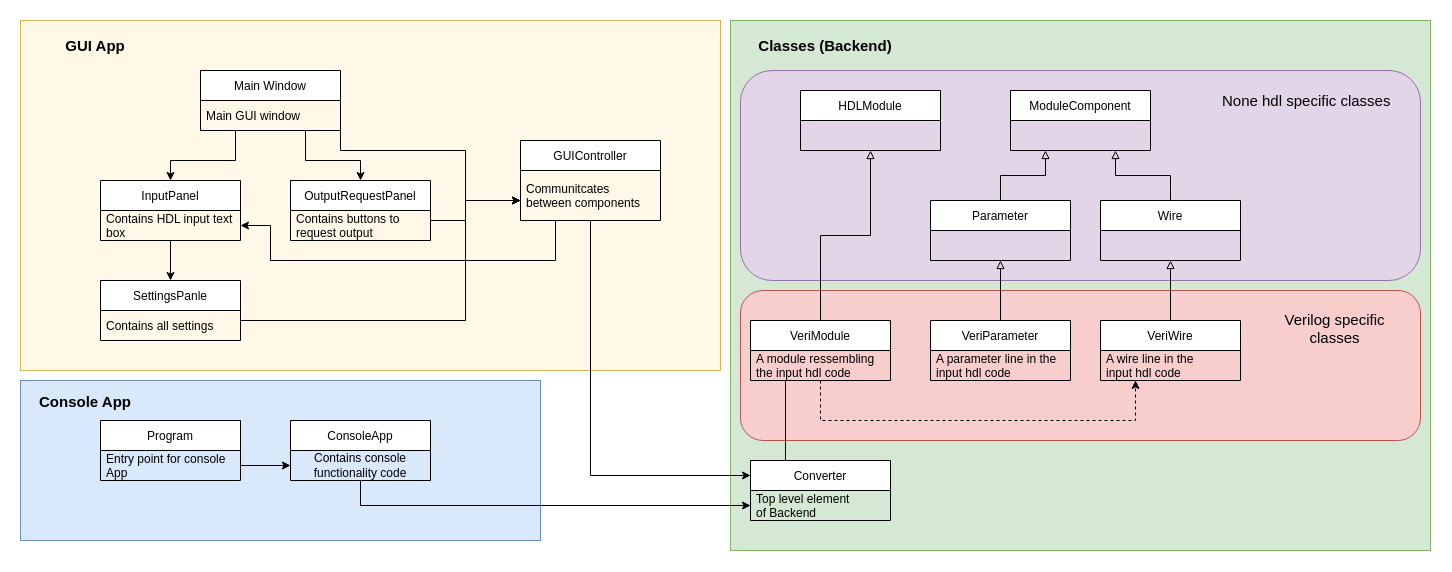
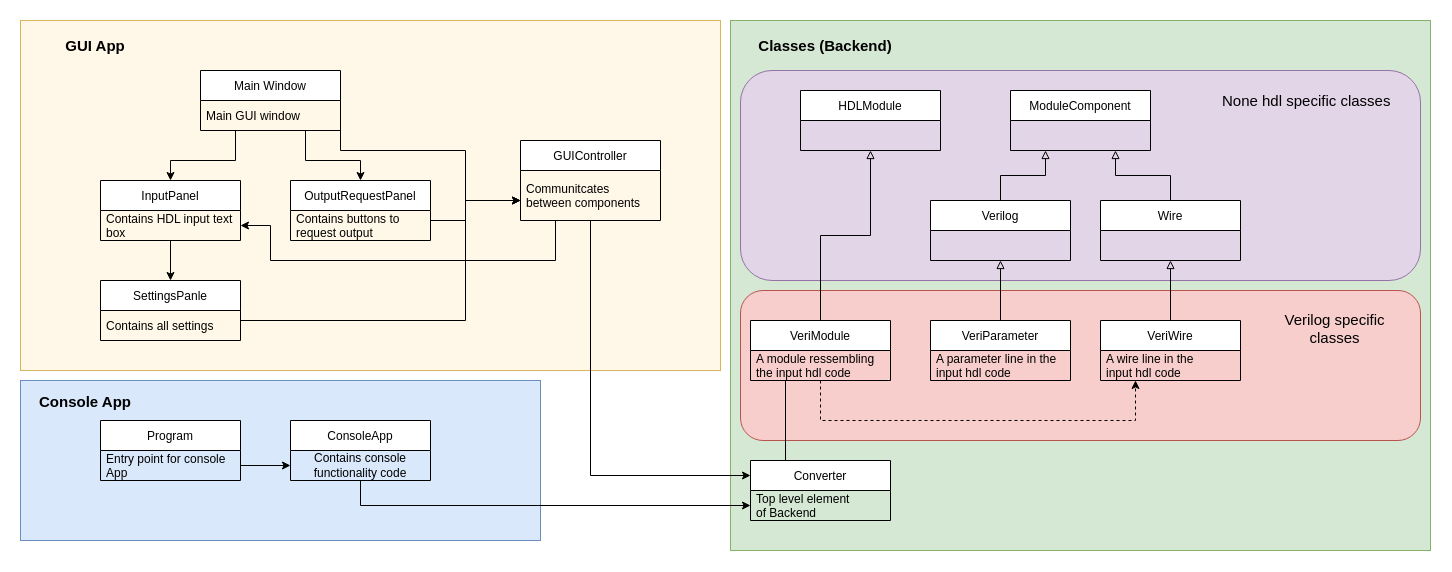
(1000, 216) -> (1000, 216)
